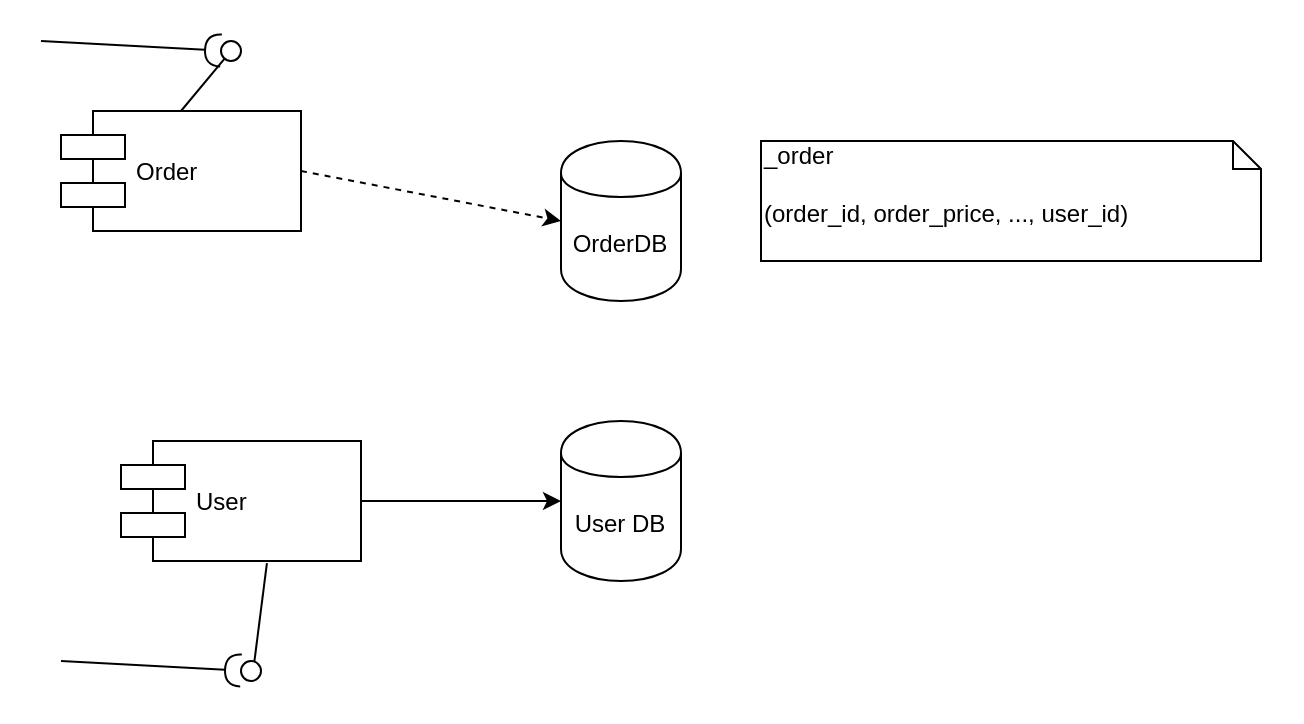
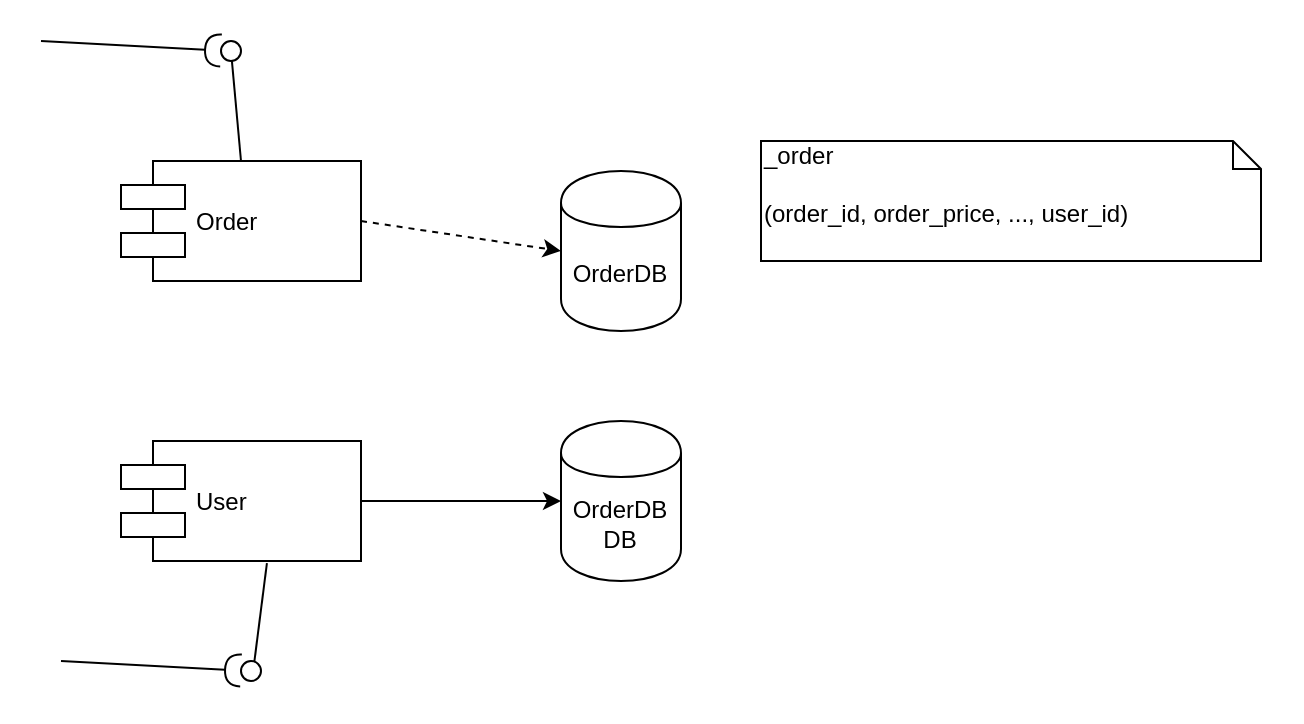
(181, 171) -> (241, 221)
(621, 221) -> (621, 251)
(621, 525) -> (621, 525)
